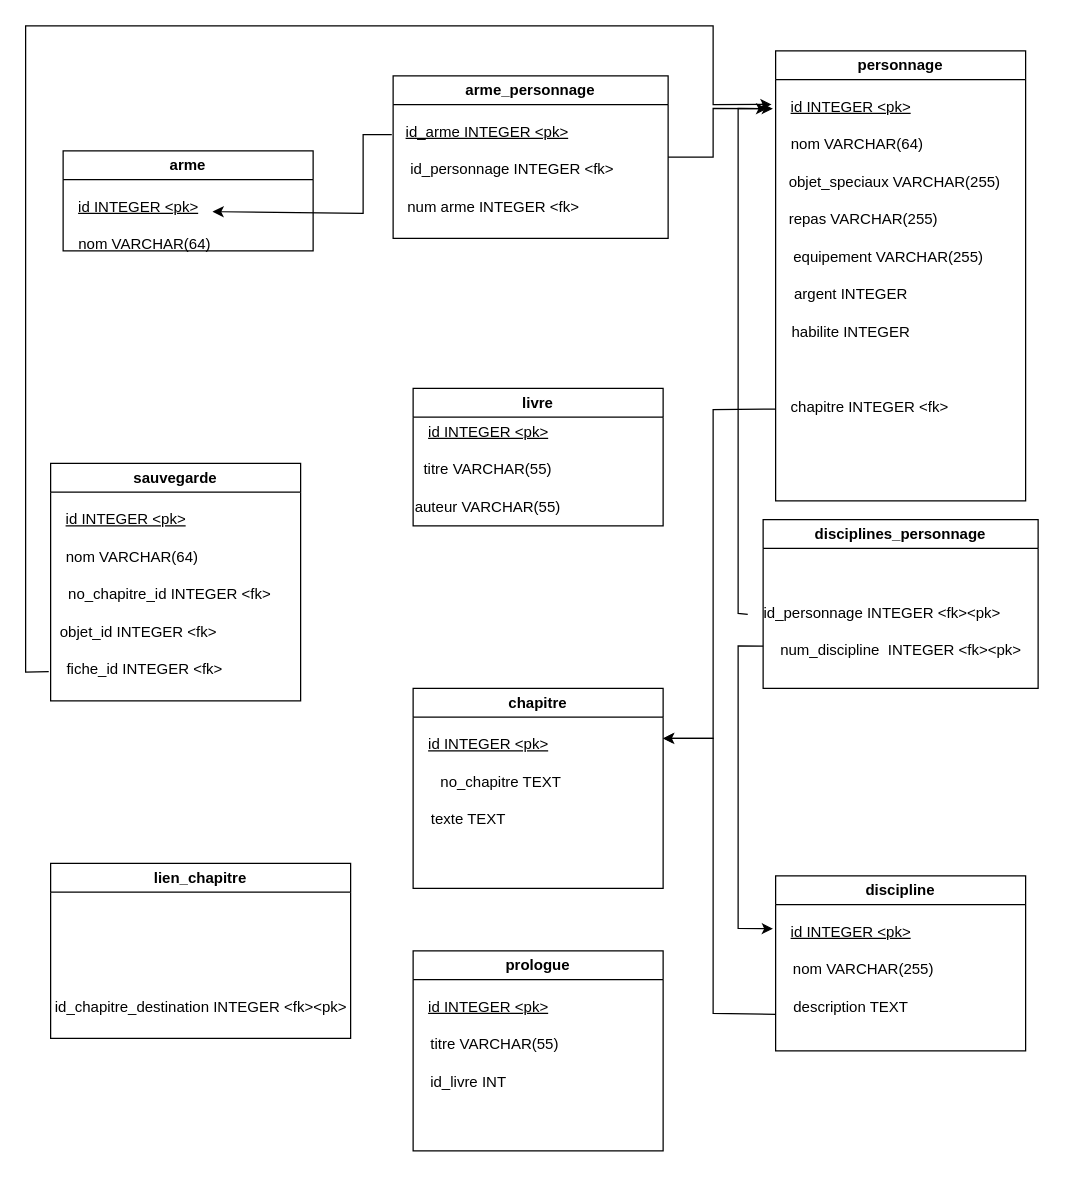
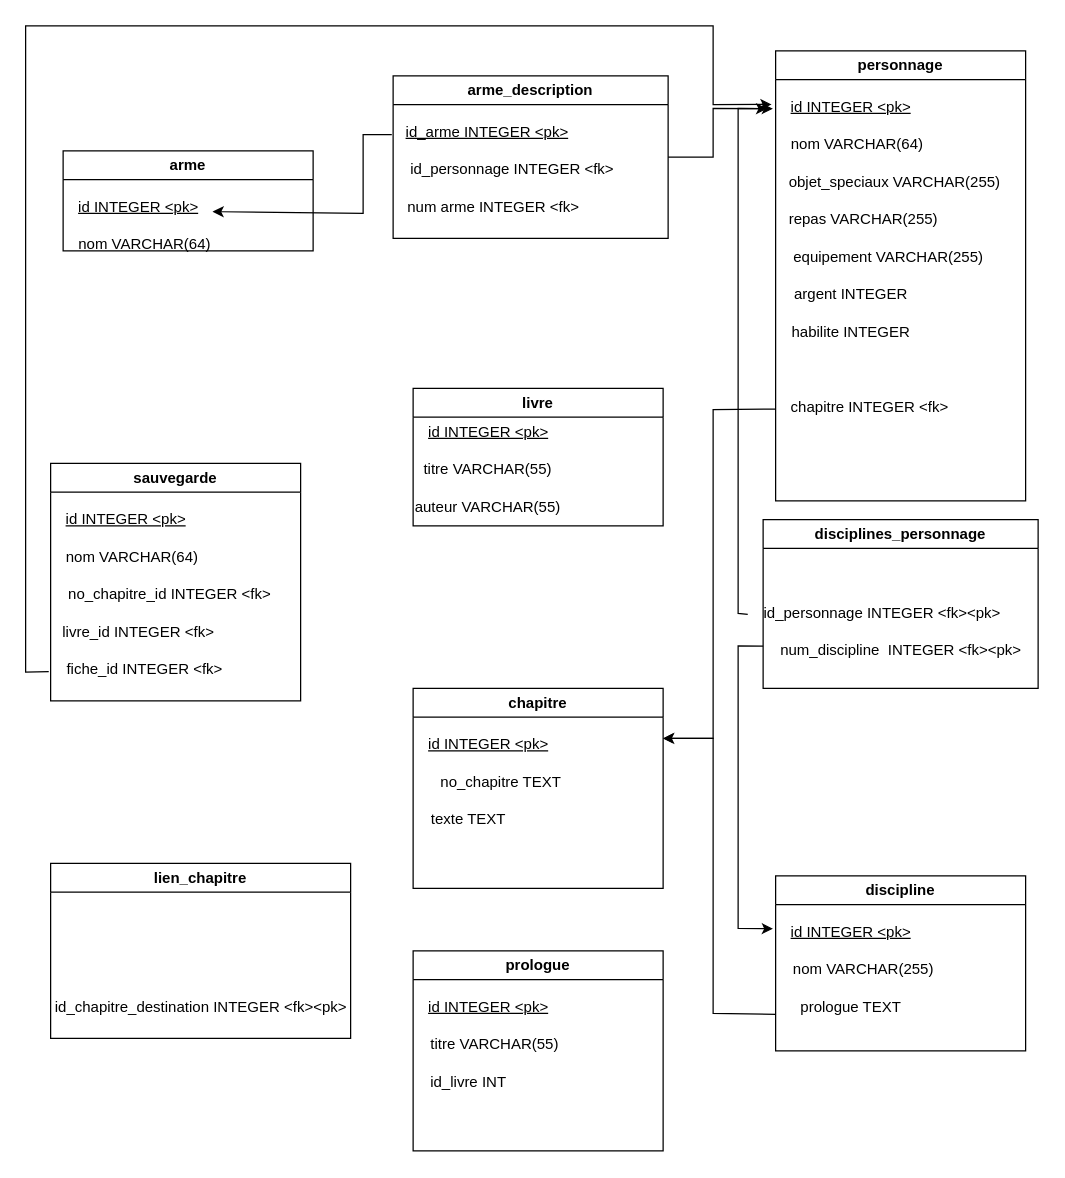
(531, 91) -> (531, 91)
(139, 632) -> (139, 632)
(851, 1007) -> (851, 1007)
